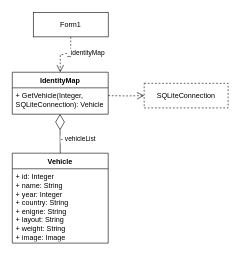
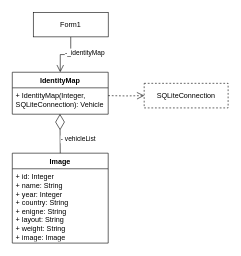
(60, 60) -> (60, 60)
(61, 101) -> (61, 101)
(60, 162) -> (60, 162)
